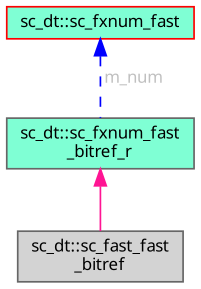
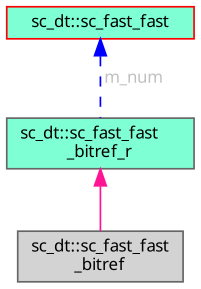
(100, 23) -> (100, 23)
(100, 143) -> (100, 143)
